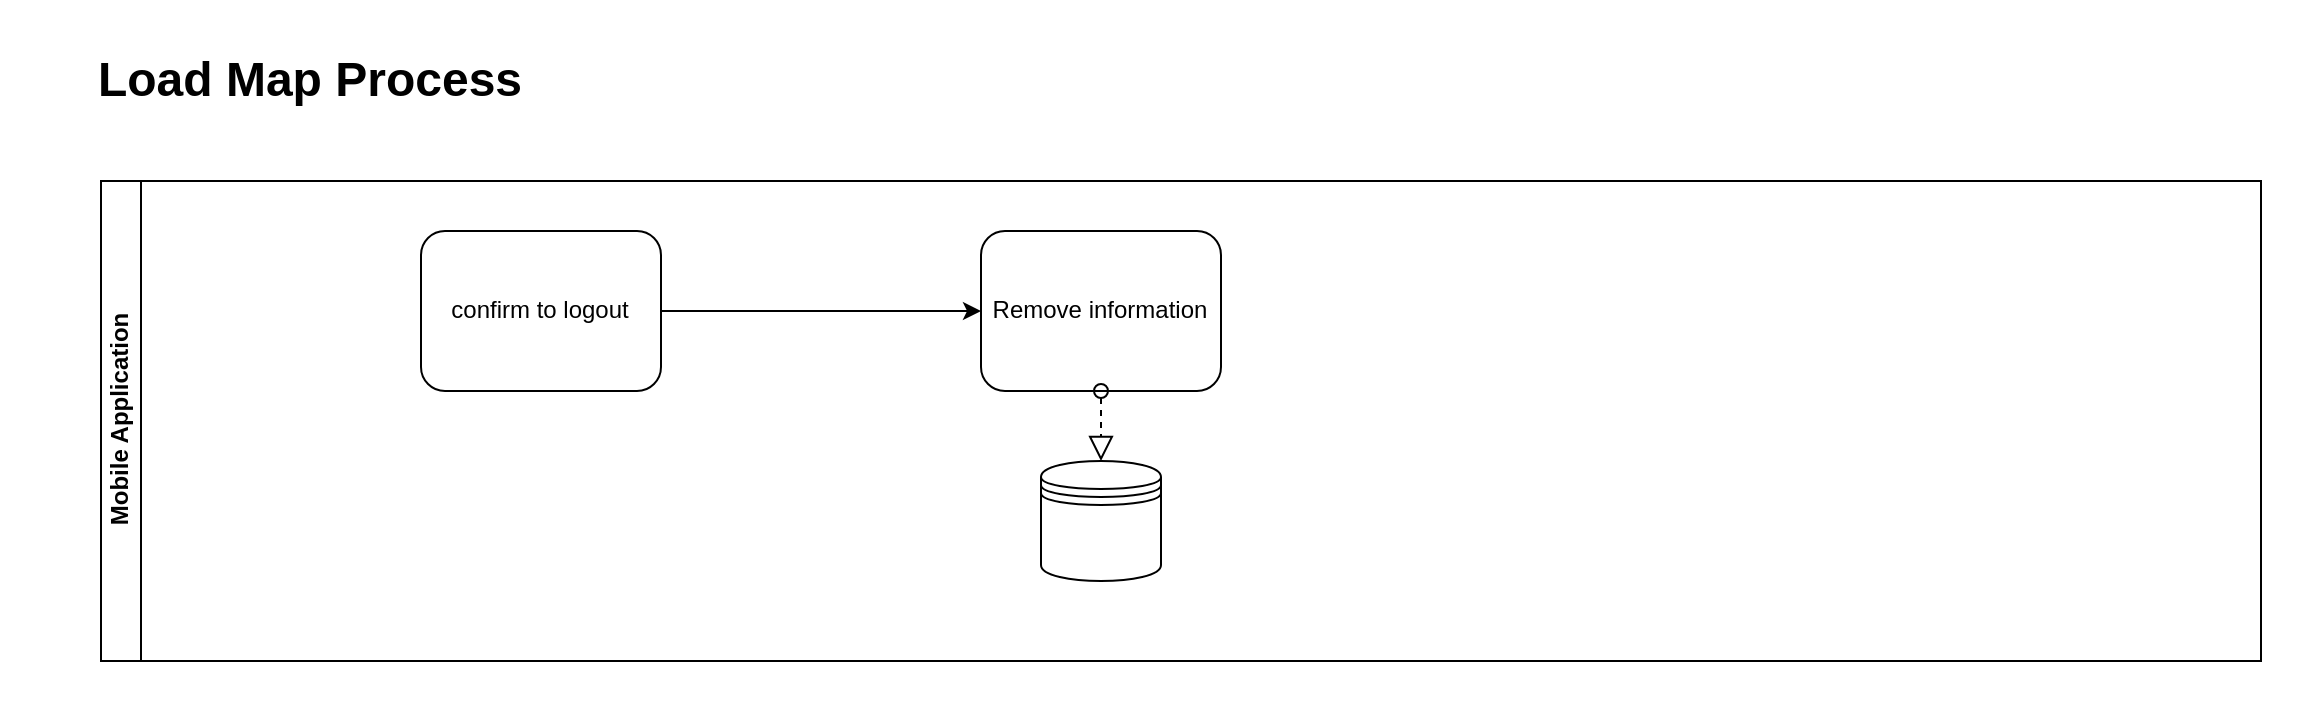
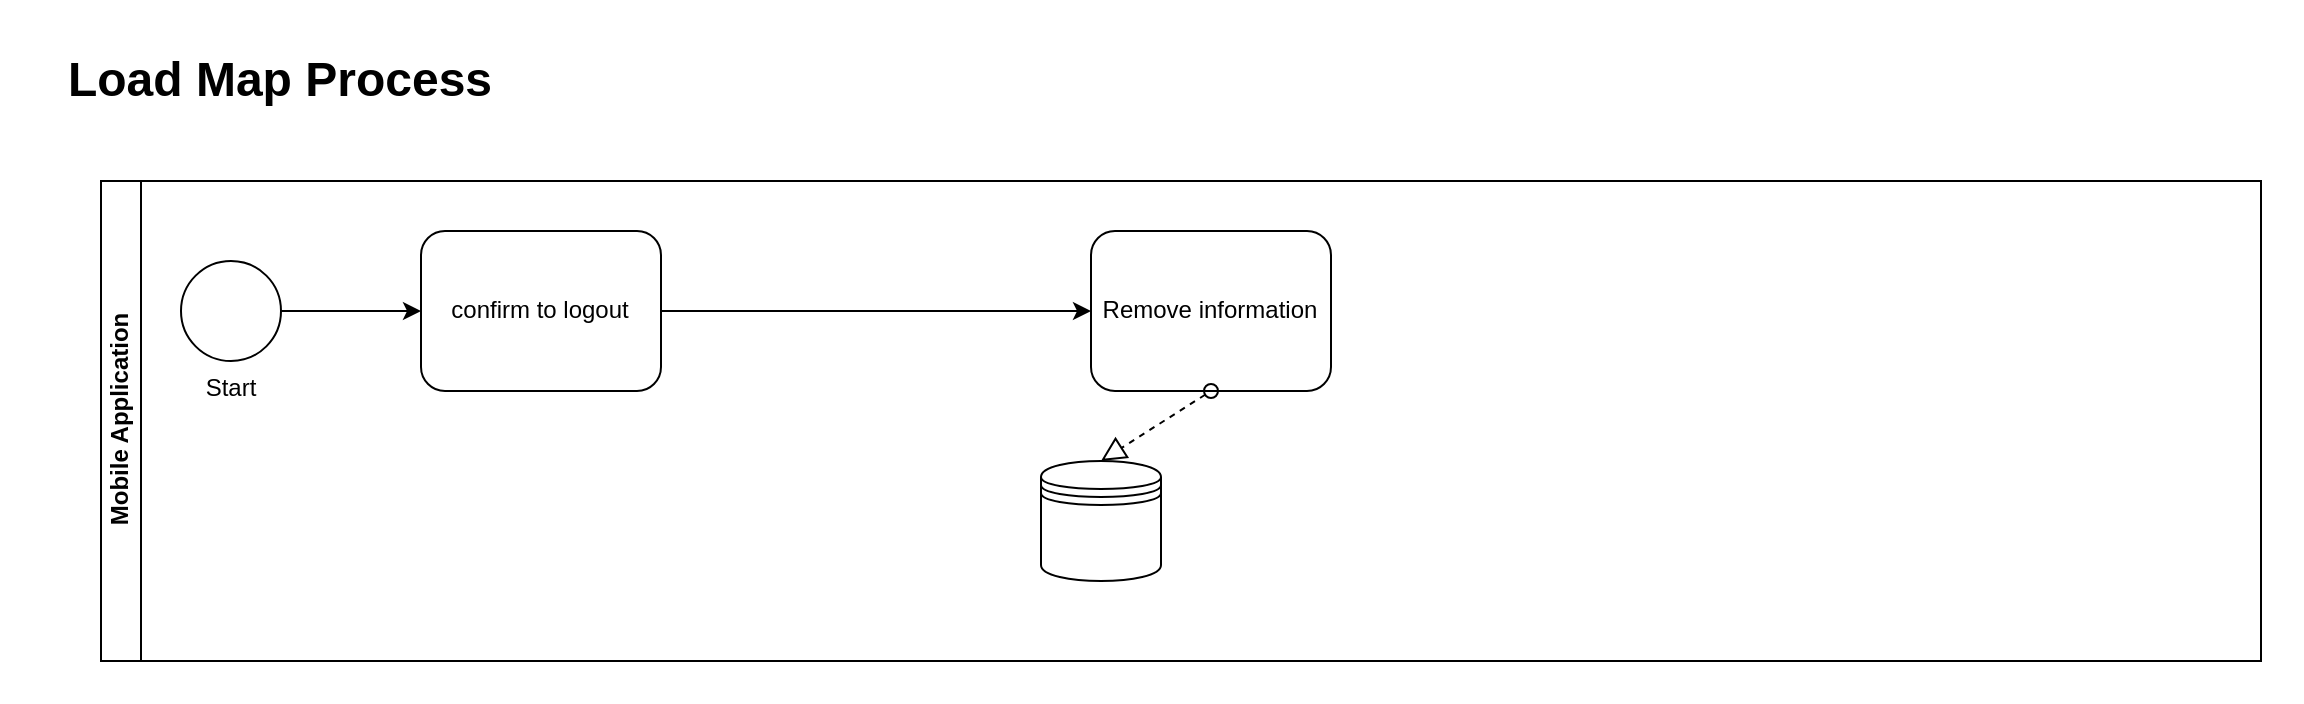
(311, 81) -> (281, 81)
none -> (231, 311)
none -> (344, 311)
(1101, 311) -> (1211, 311)
